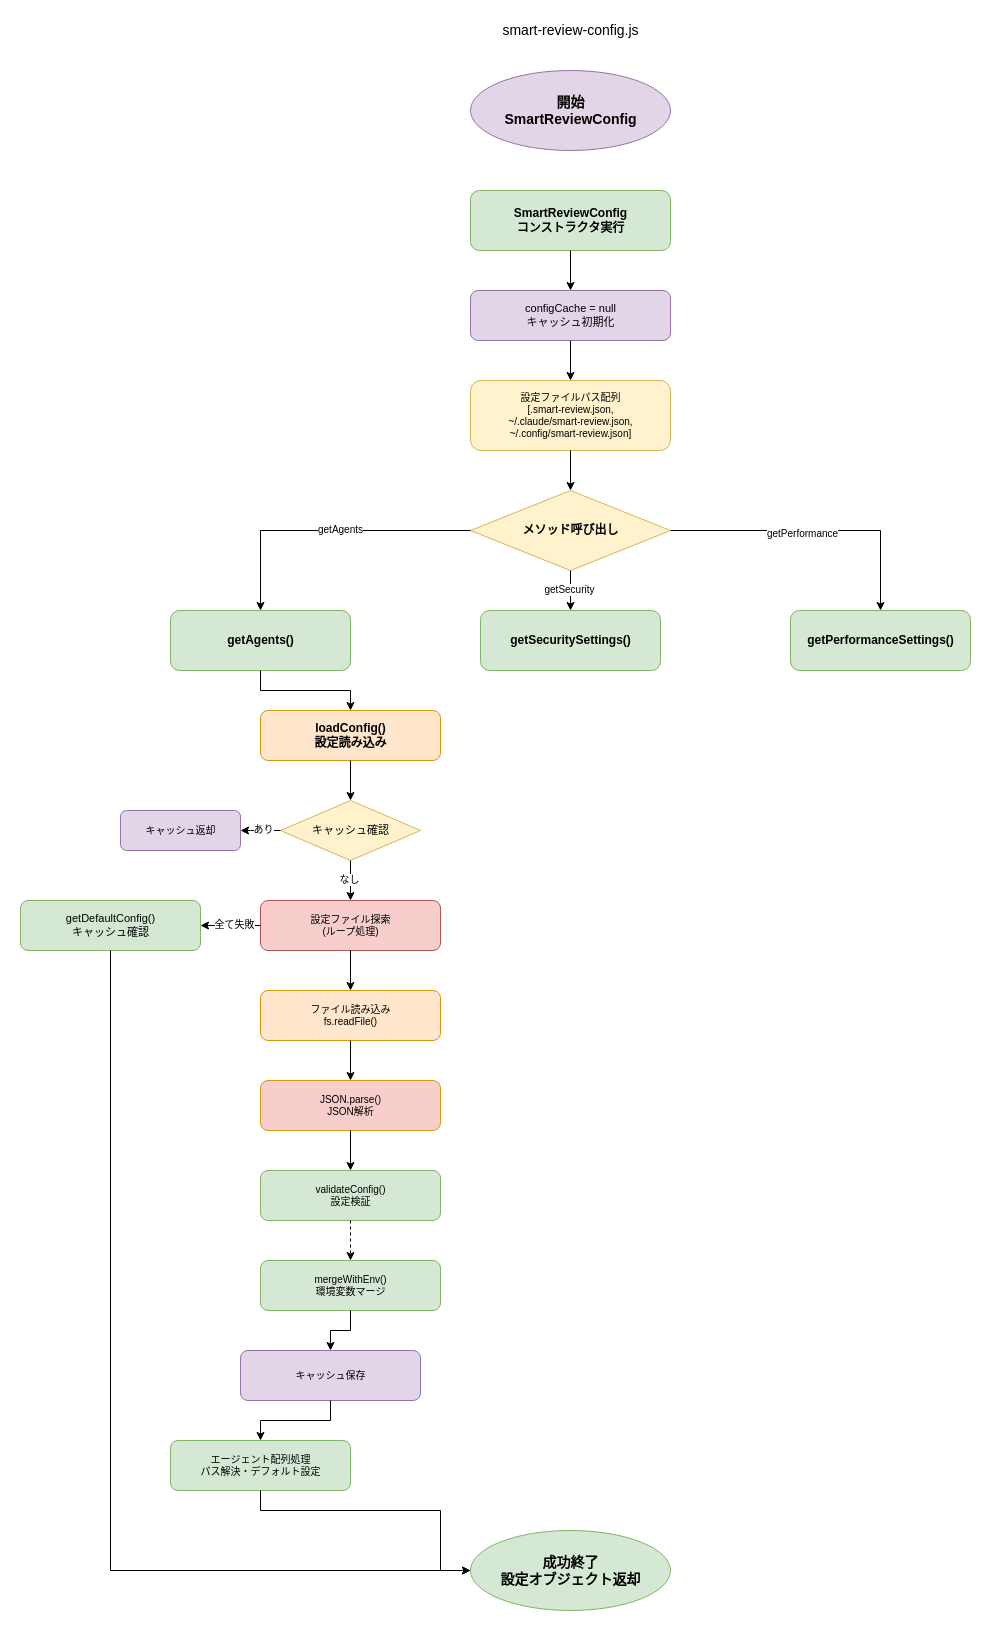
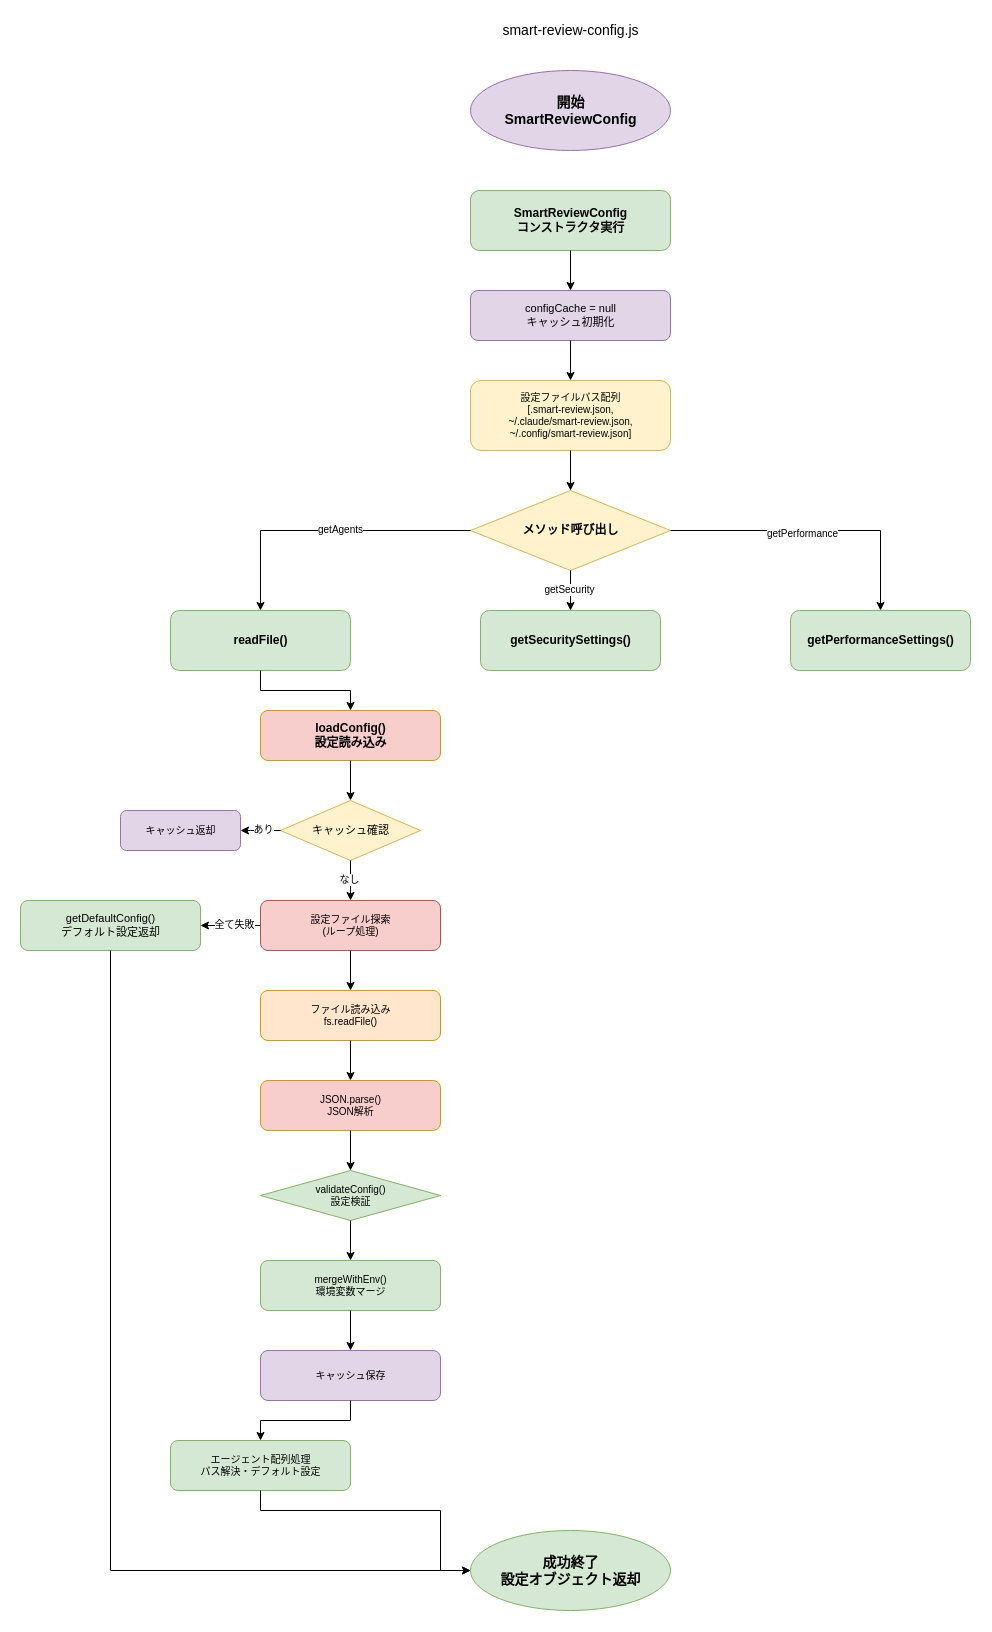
(261, 641) -> (261, 641)
(351, 736) -> (351, 736)
(111, 926) -> (111, 926)
(351, 1196) -> (351, 1196)
(351, 1237) -> (351, 1237)
(331, 1376) -> (351, 1376)
